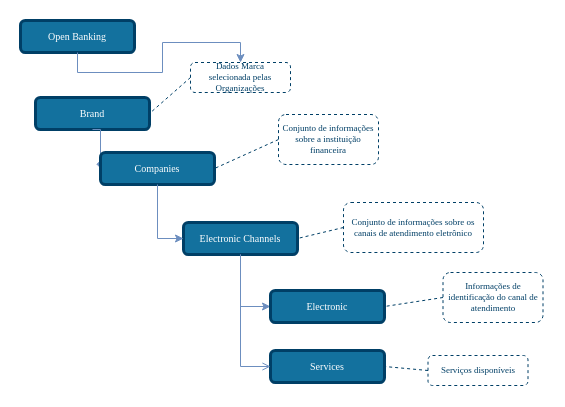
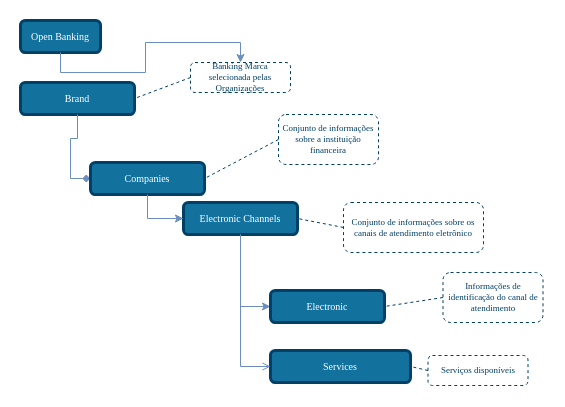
(78, 37) -> (61, 37)
(241, 78) -> (241, 78)
(93, 114) -> (78, 99)
(158, 169) -> (148, 179)
(241, 239) -> (241, 219)
(328, 367) -> (341, 367)
